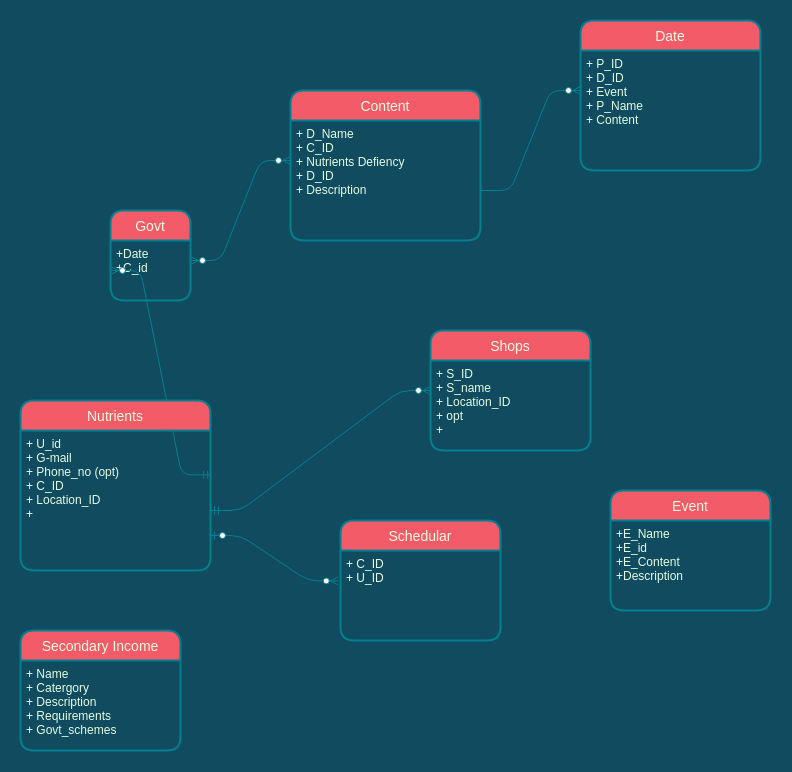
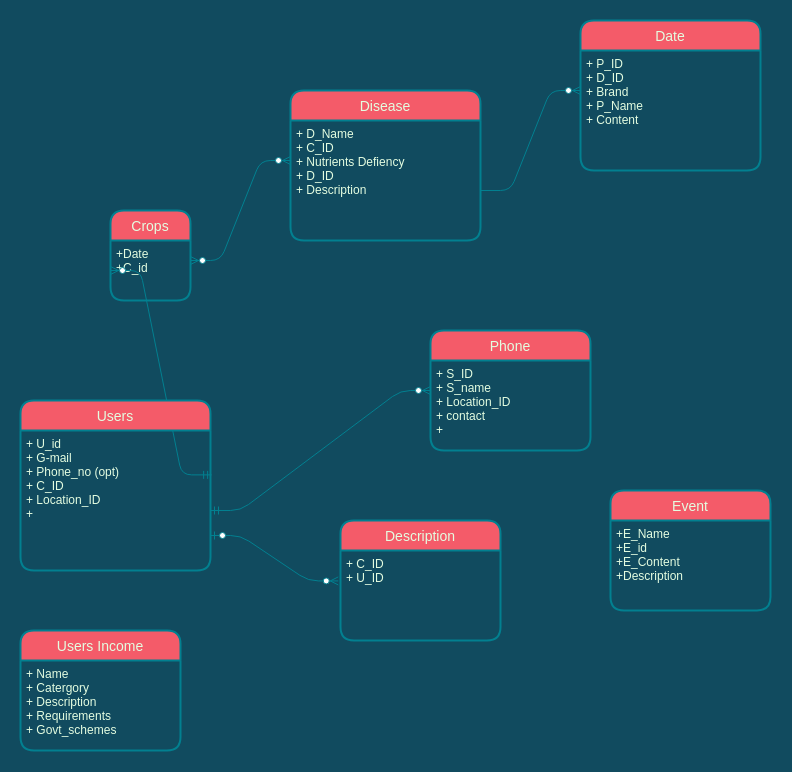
(605, 64) -> (605, 64)
(385, 106) -> (385, 106)
(150, 226) -> (150, 226)
(510, 346) -> (510, 346)
(455, 374) -> (455, 374)
(115, 416) -> (115, 416)
(420, 536) -> (420, 536)
(100, 646) -> (100, 646)
